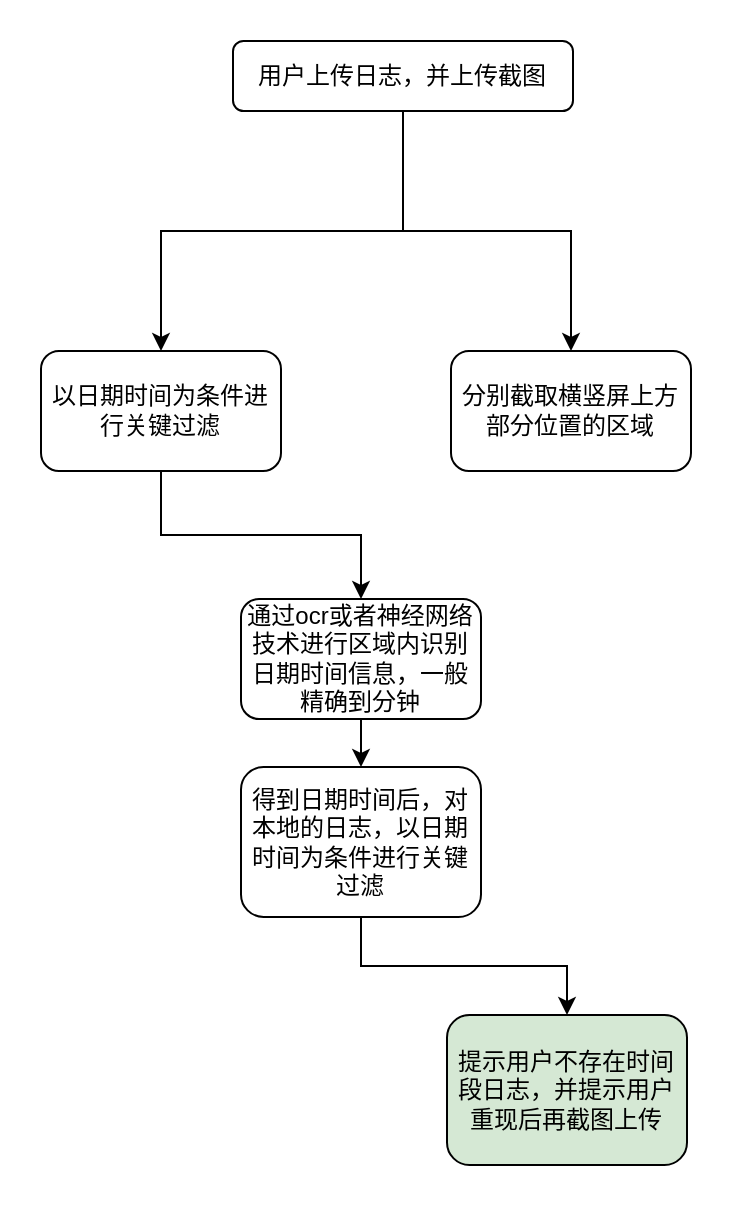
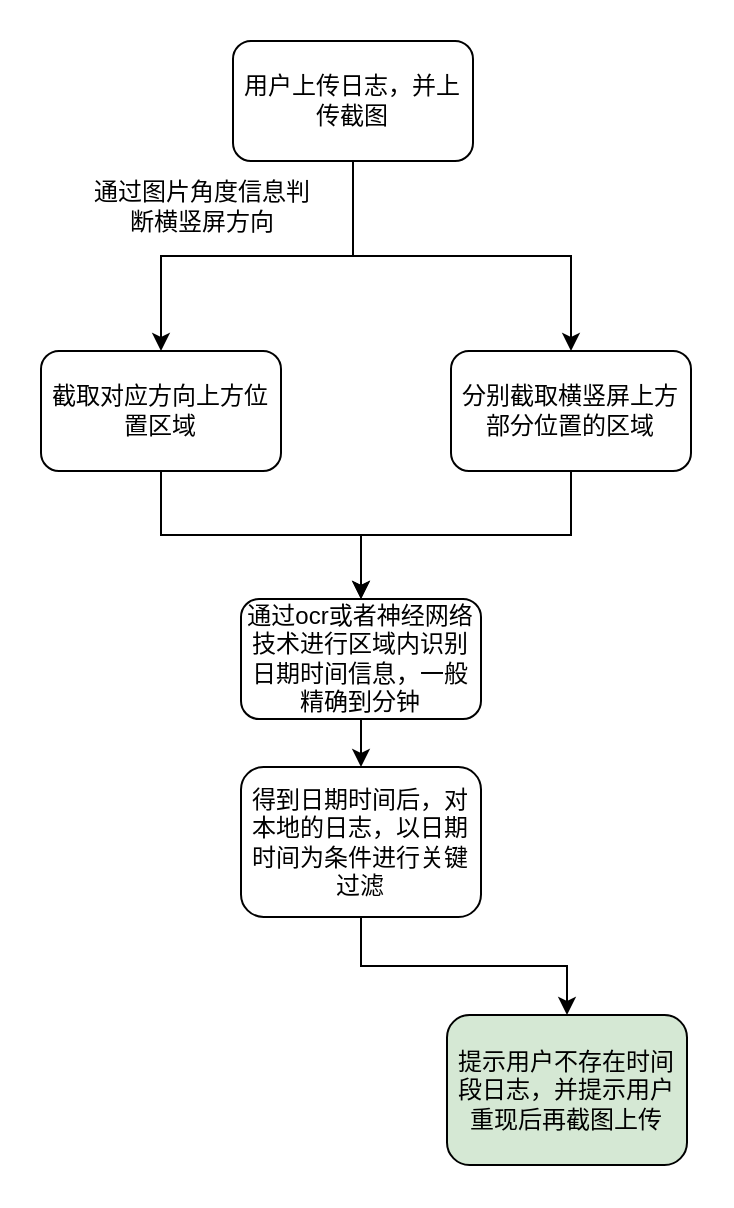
(403, 76) -> (353, 101)
none -> (203, 207)
(161, 411) -> (161, 411)
none -> (500, 535)
